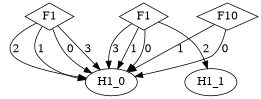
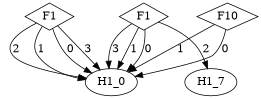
(211, 82) -> (211, 82)
